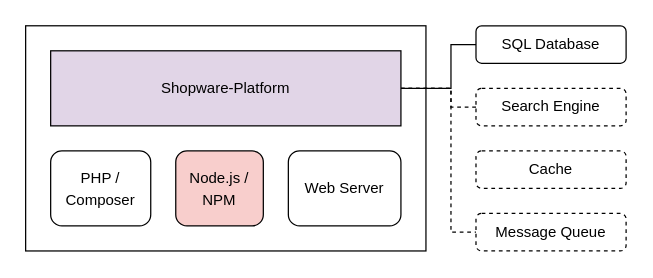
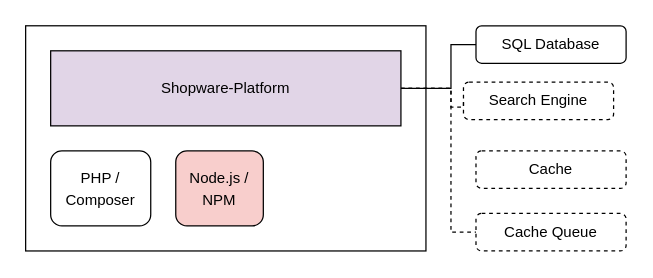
(551, 107) -> (538, 101)
(344, 188) -> none
(551, 232) -> (551, 232)
